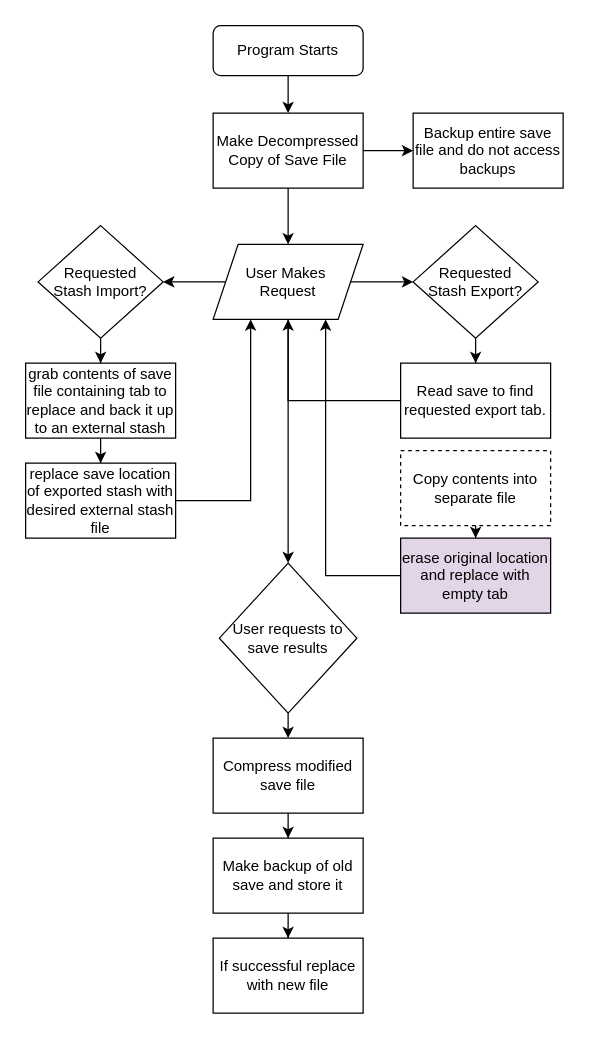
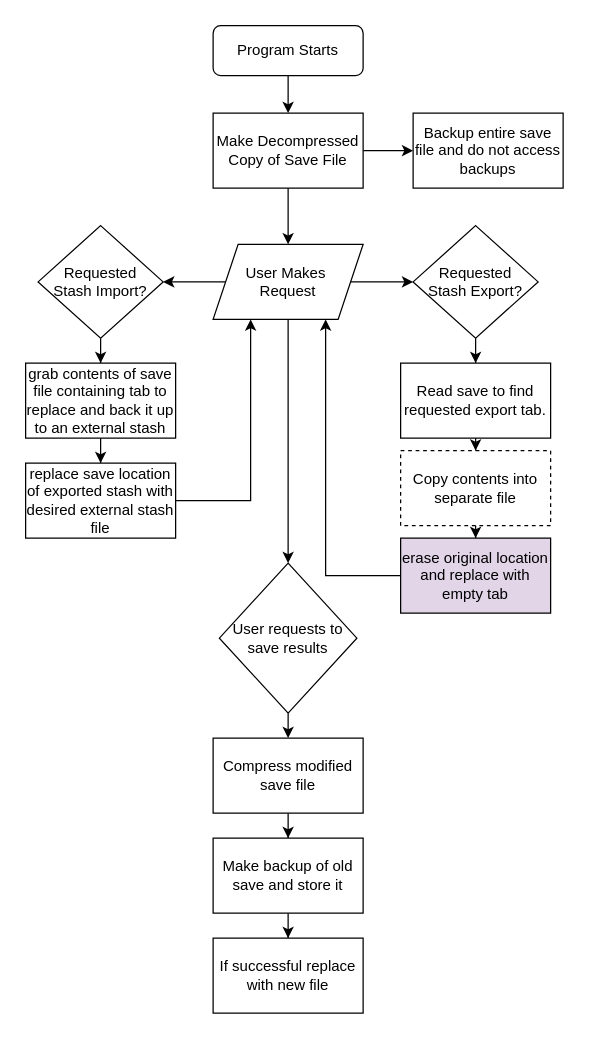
(346, 401) -> (476, 444)
